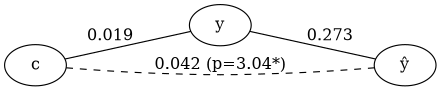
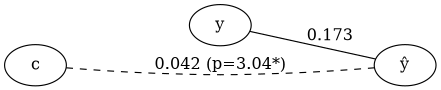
(330, 36) -> (330, 36)
(128, 45) -> none
